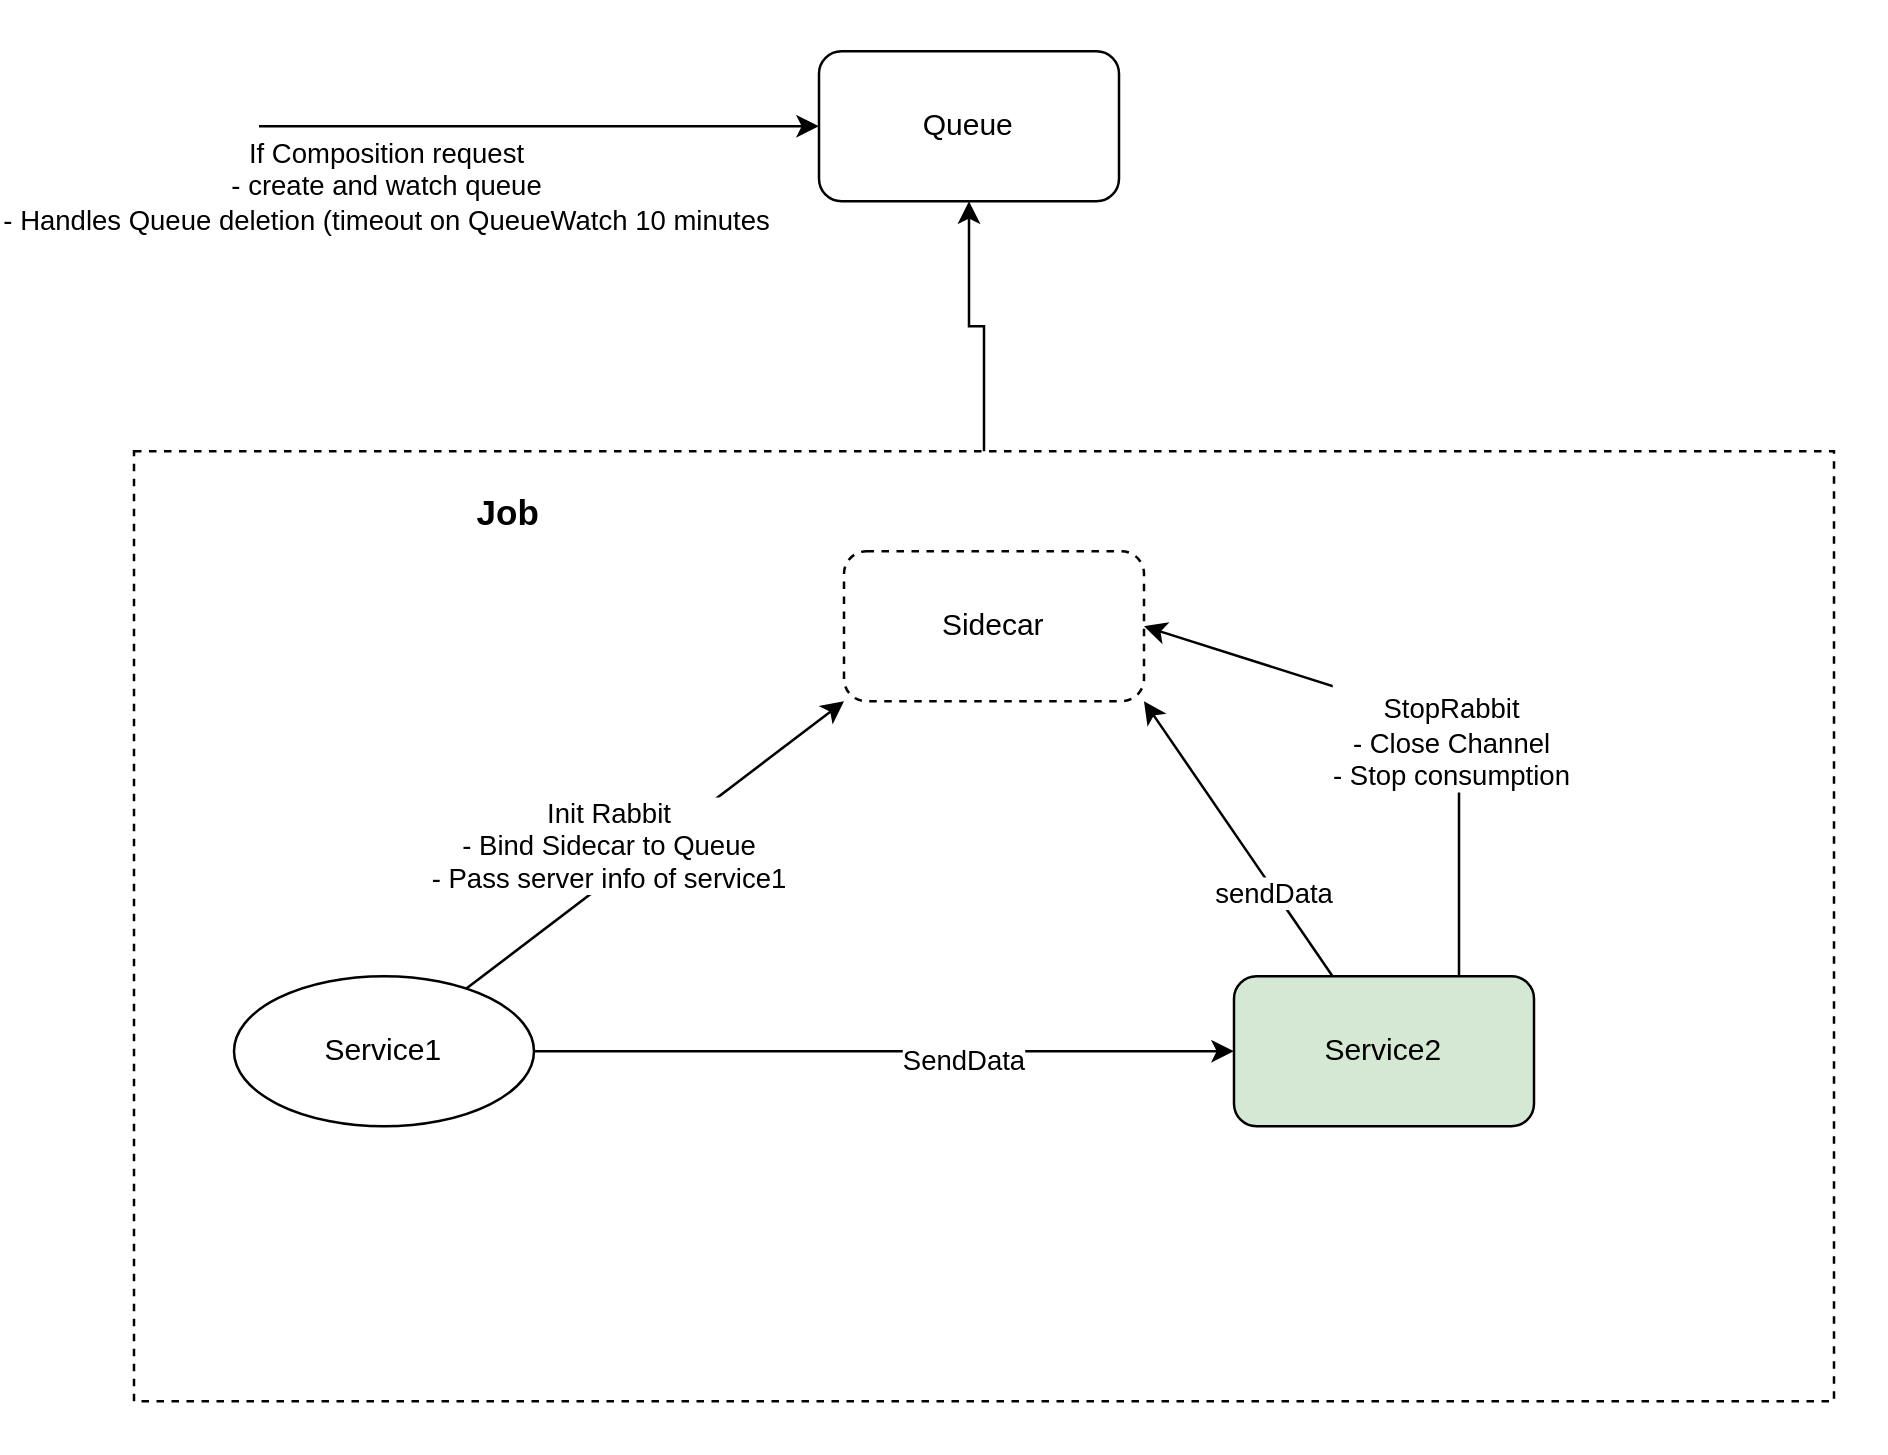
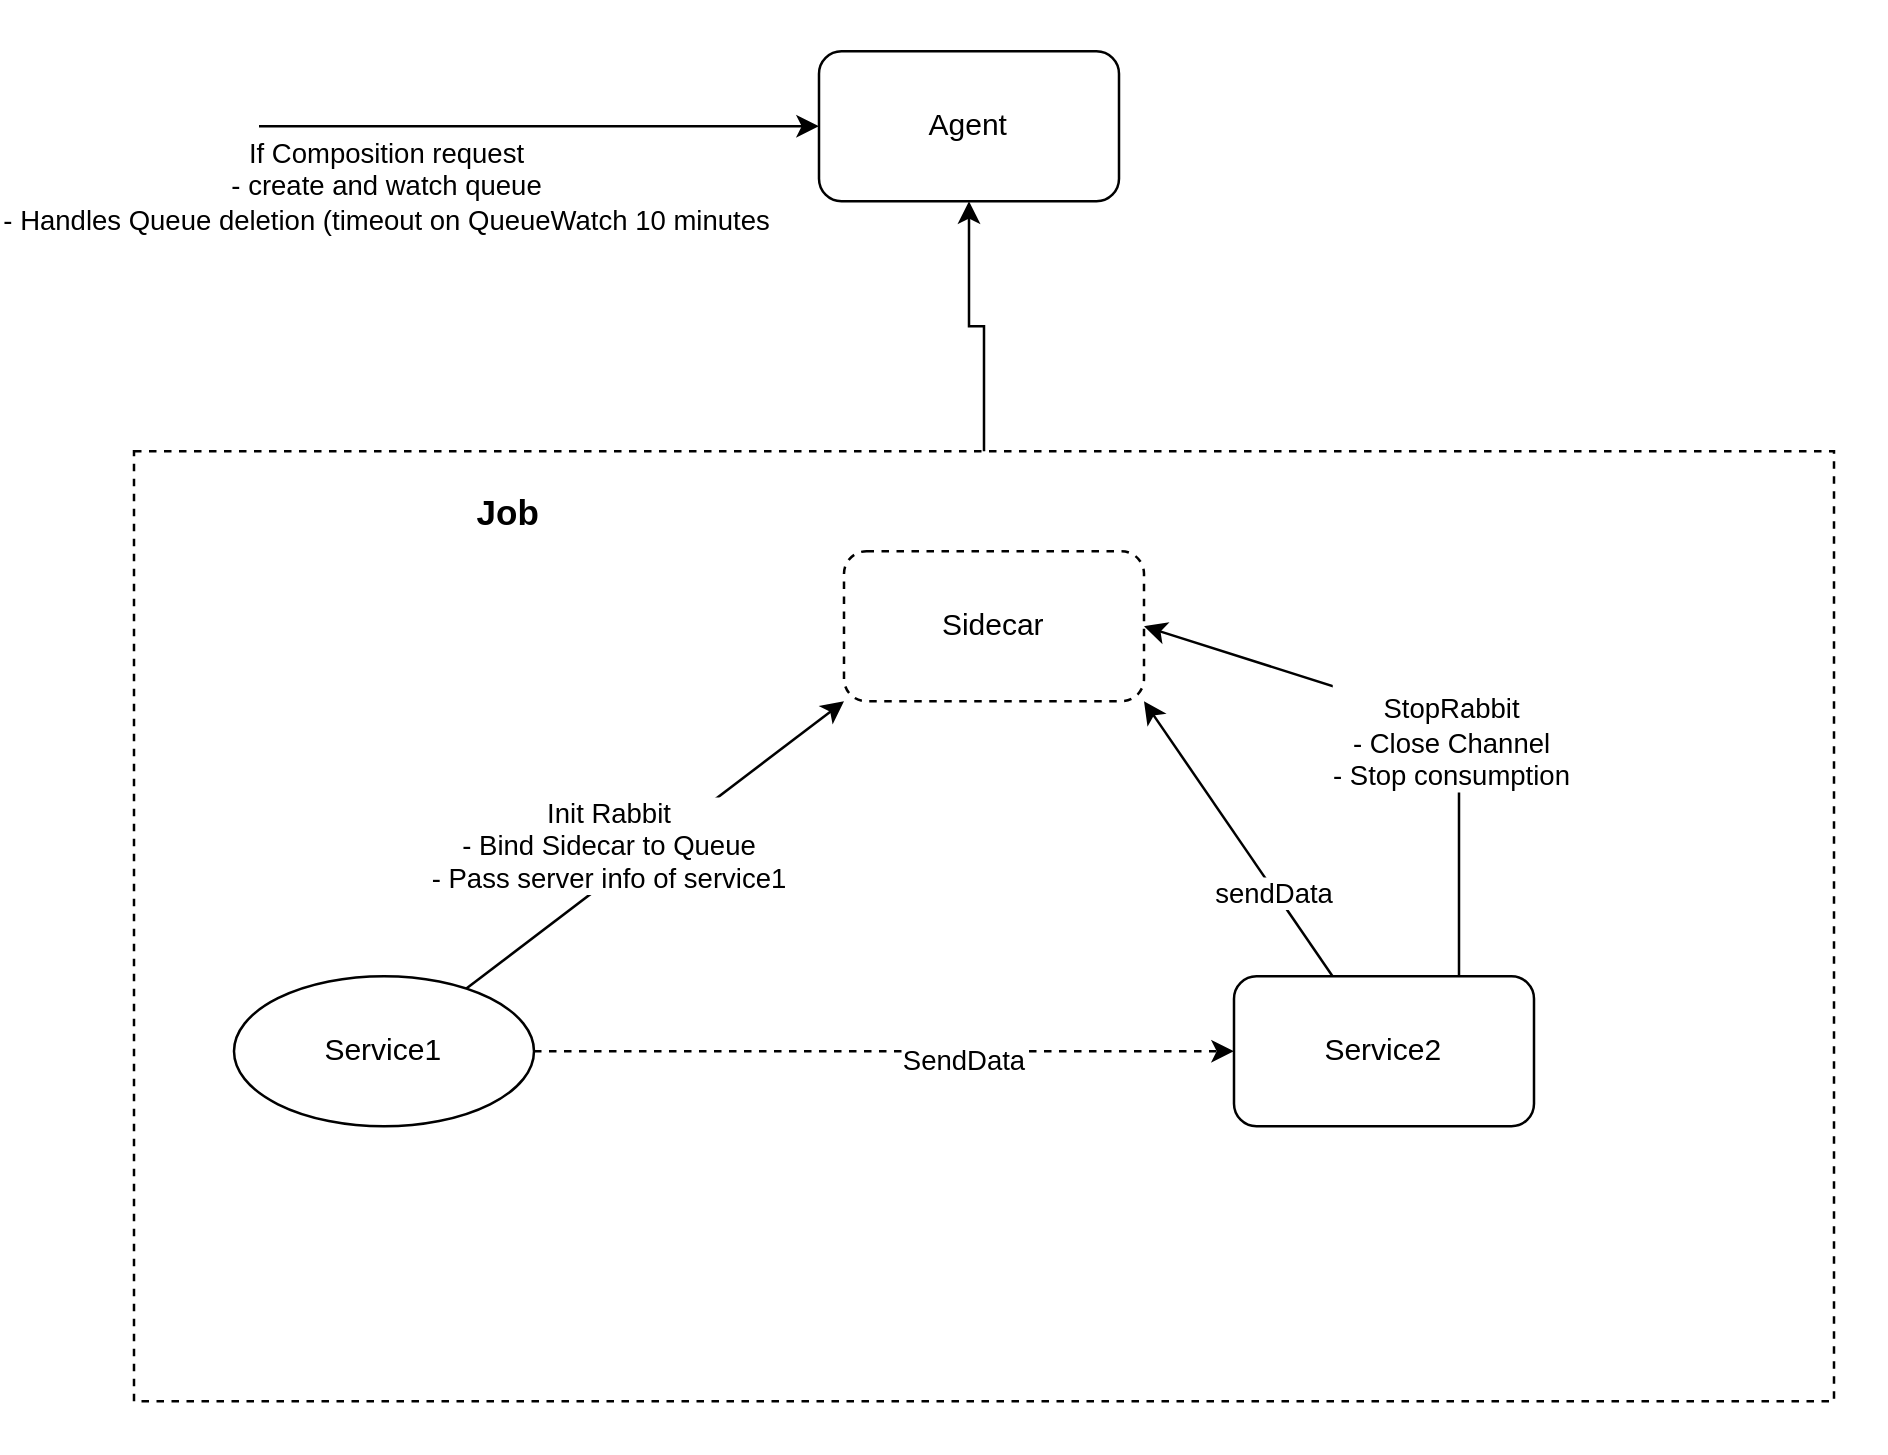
(969, 126) -> (969, 126)
(722, 1051) -> (722, 1051)
(1384, 1051) -> (1384, 1051)
